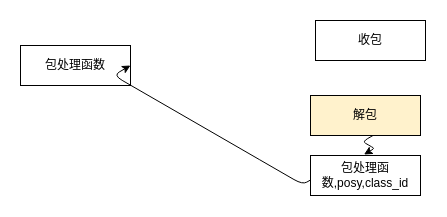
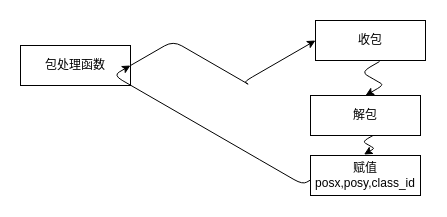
none -> (228, 72)
none -> (372, 78)
(366, 116) -> (366, 116)
(366, 176) -> (366, 176)
